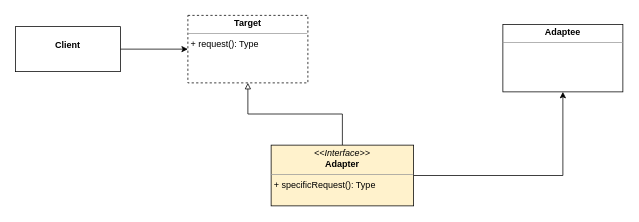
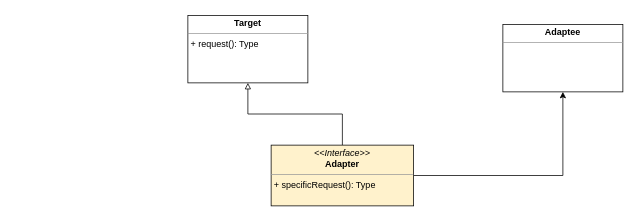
(68, 49) -> none
(181, 49) -> none
(248, 49) -> (248, 49)
